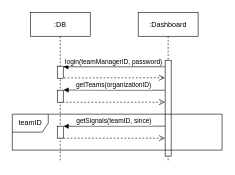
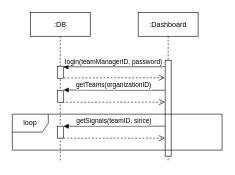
(30, 123) -> (30, 123)
